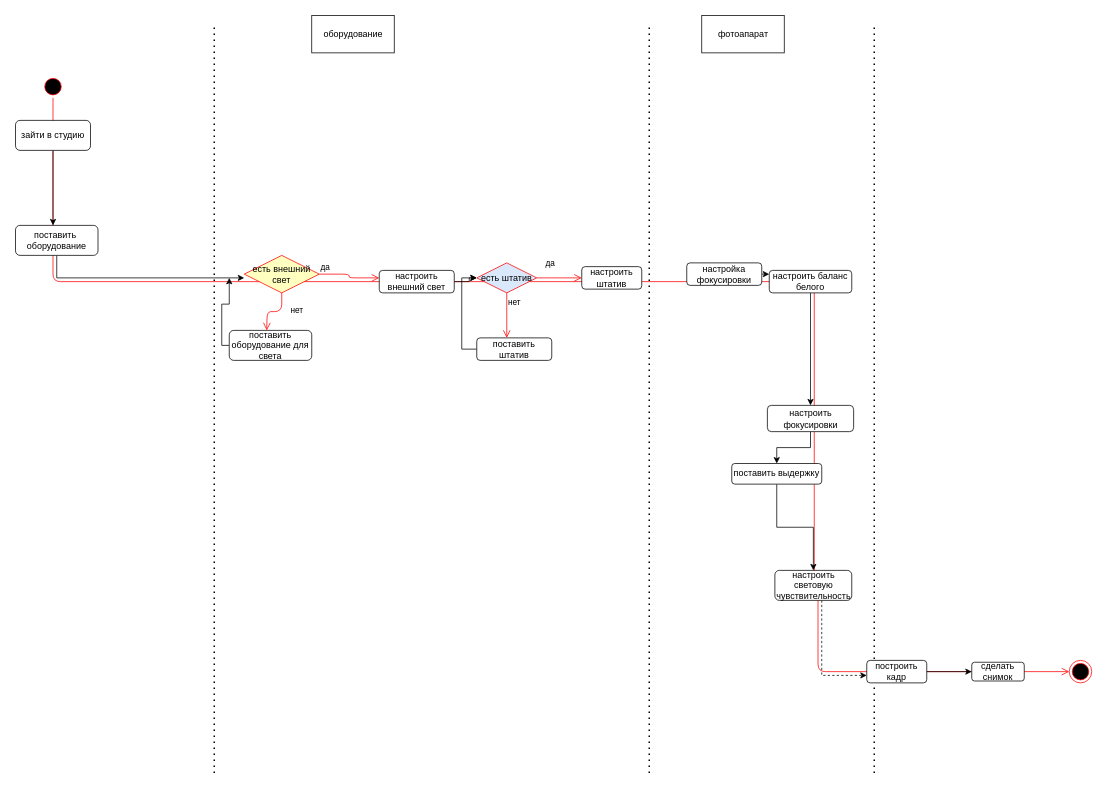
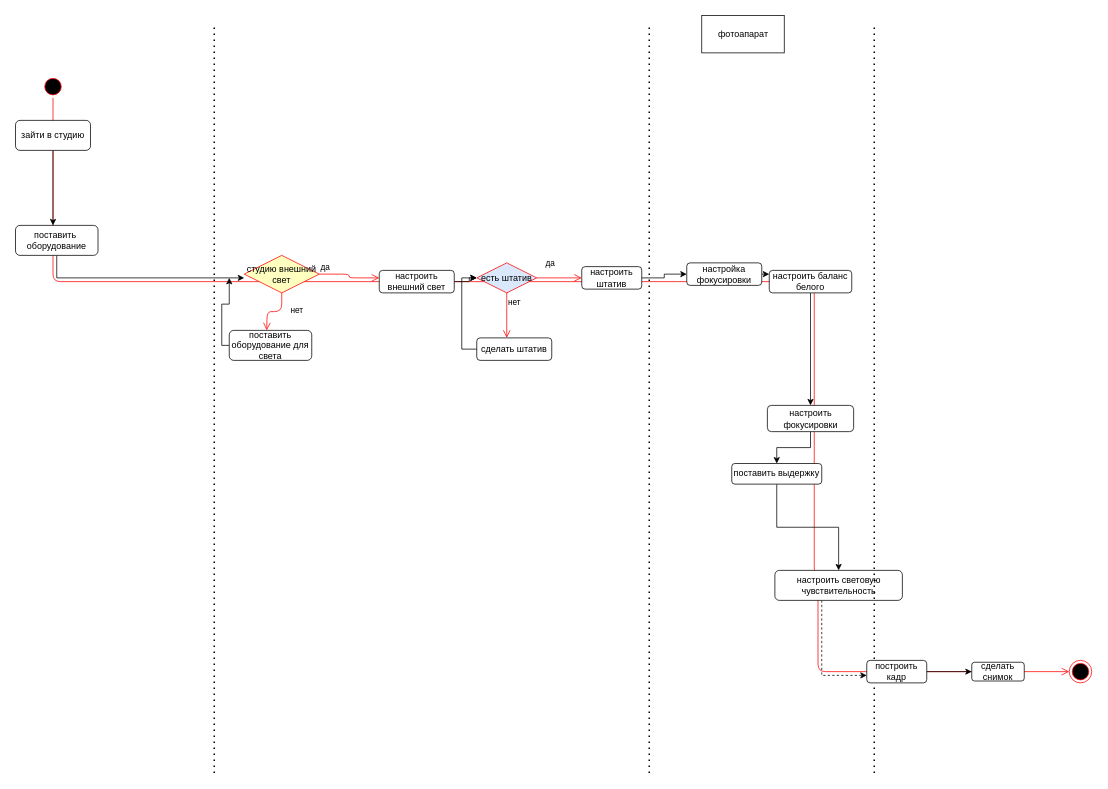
(353, 34) -> none
(282, 274) -> (282, 274)
none -> (664, 277)
(514, 349) -> (514, 349)
(813, 585) -> (839, 585)
